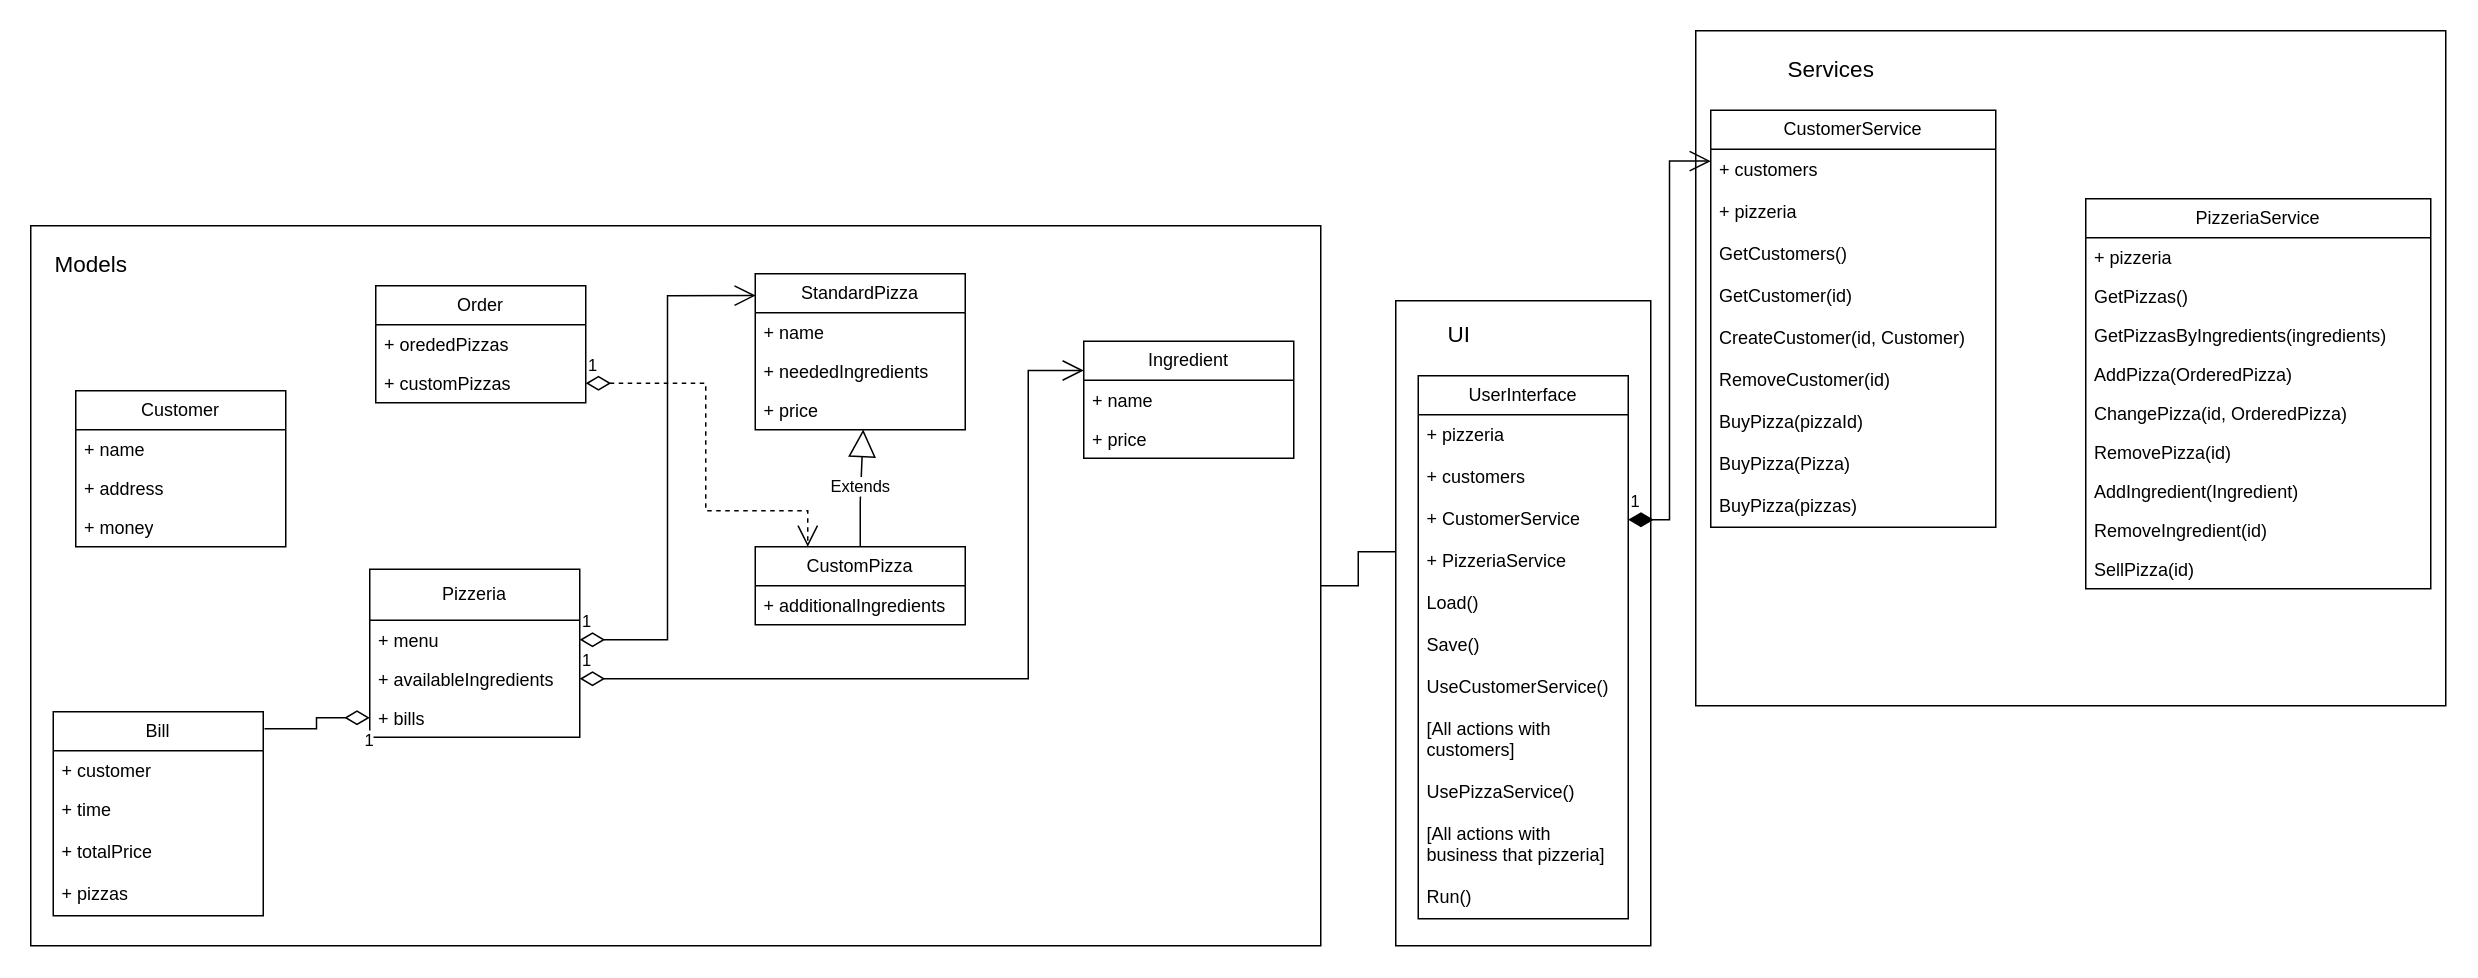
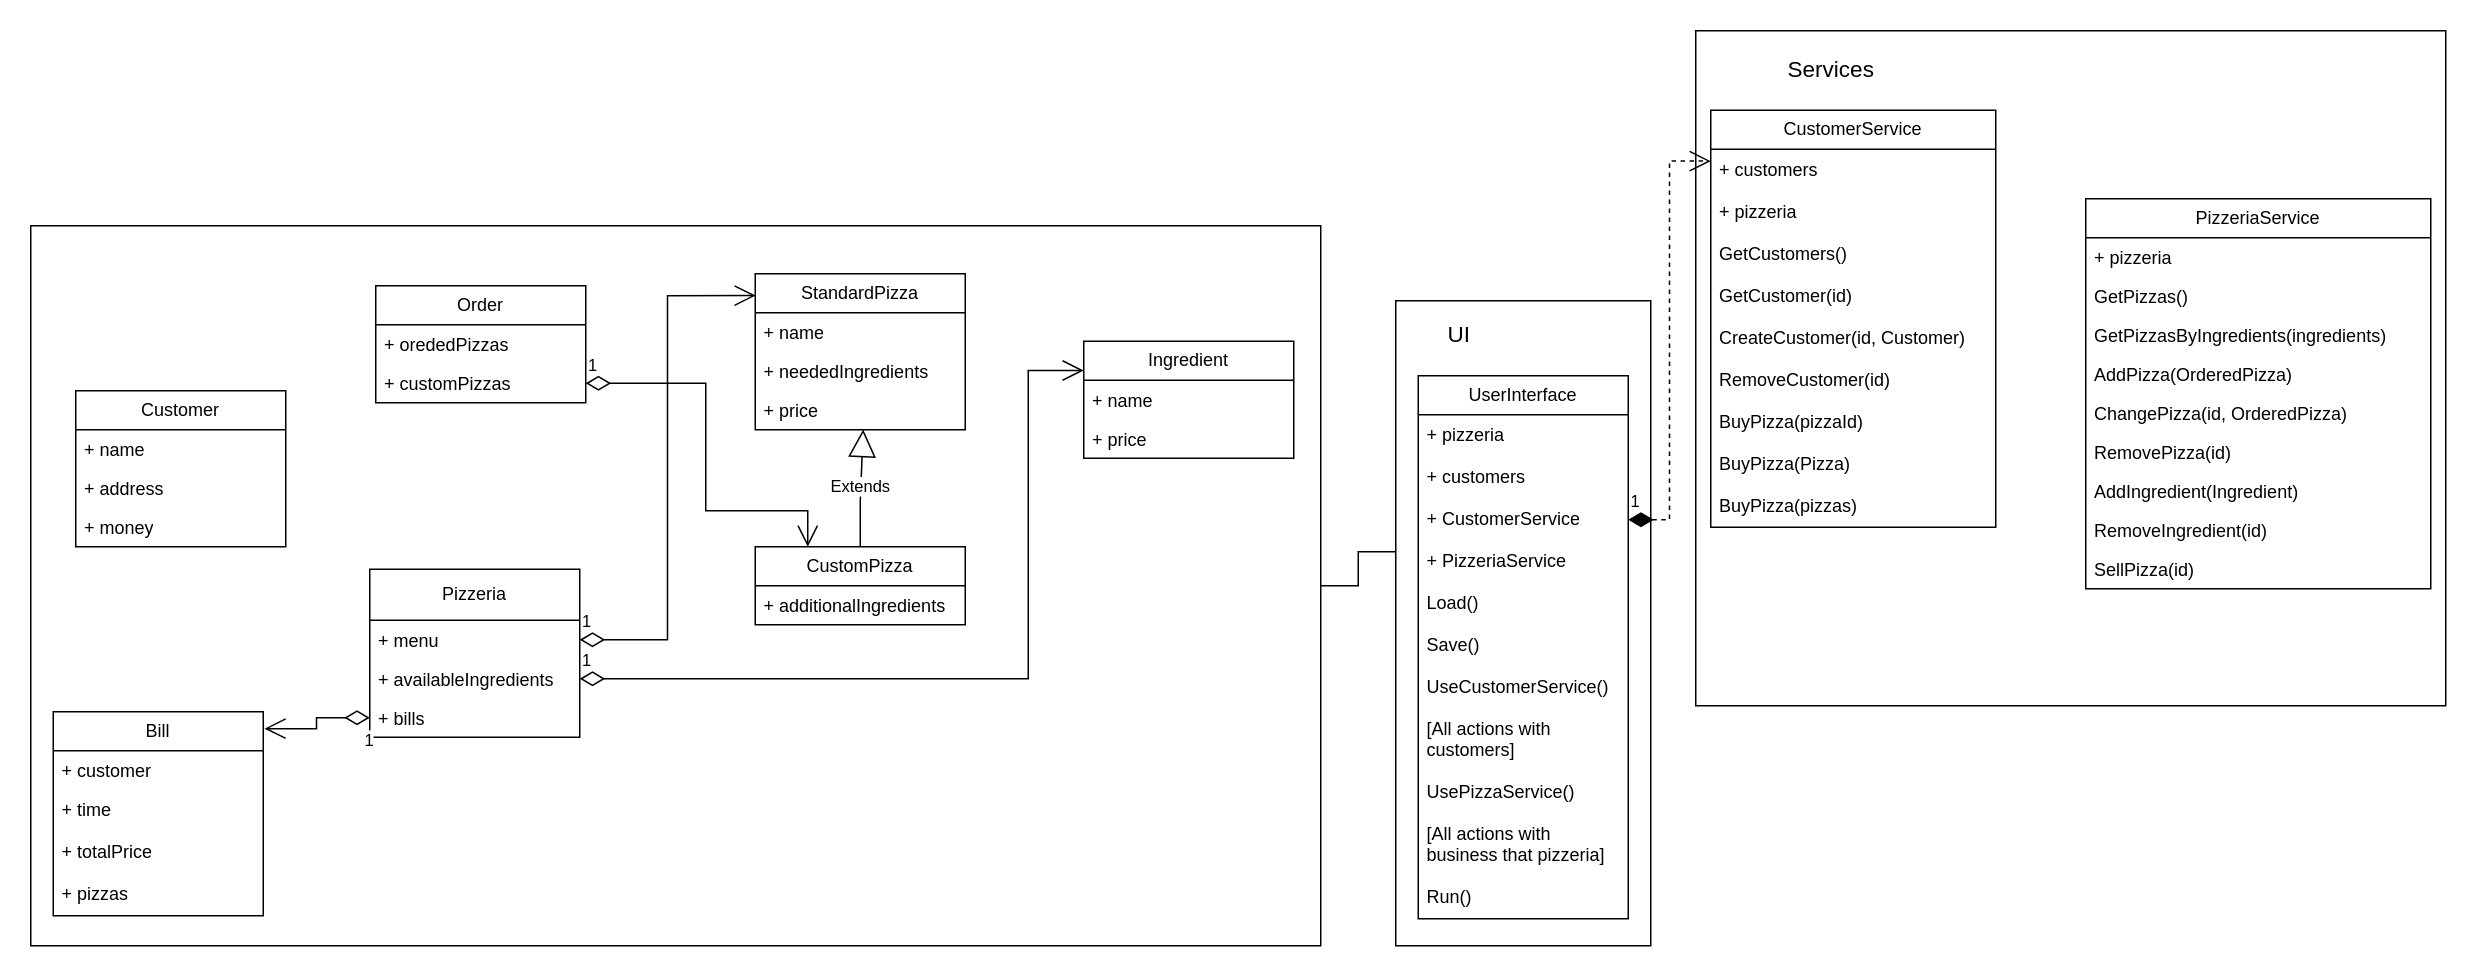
(91, 263) -> none
(1670, 329) -> (1670, 329)
(706, 467) -> (706, 467)
(271, 729) -> (272, 729)
